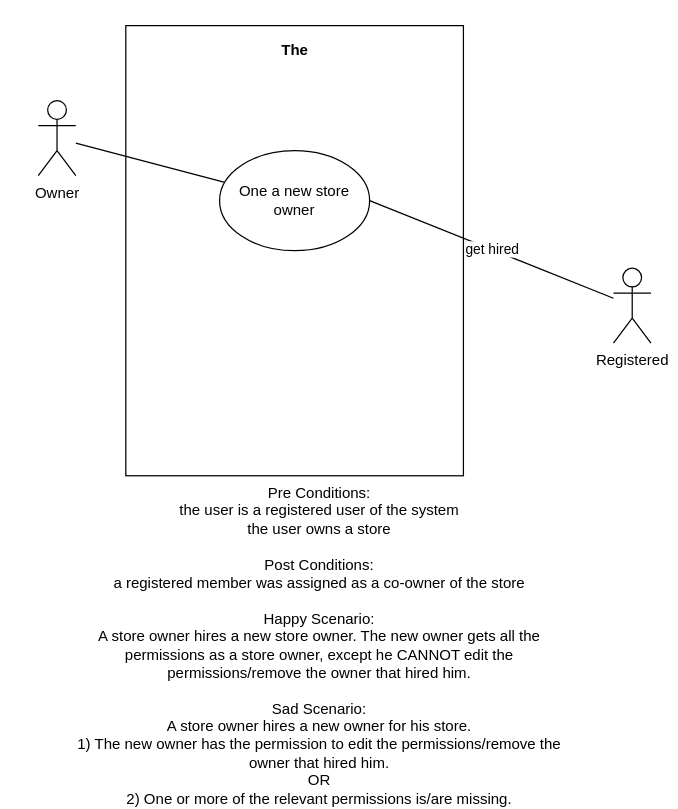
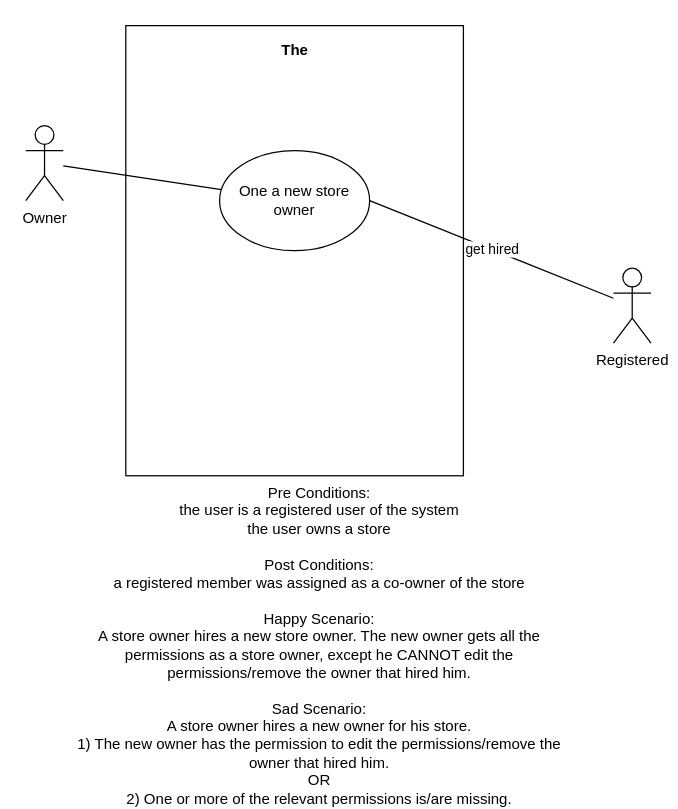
(57, 138) -> (44, 163)
